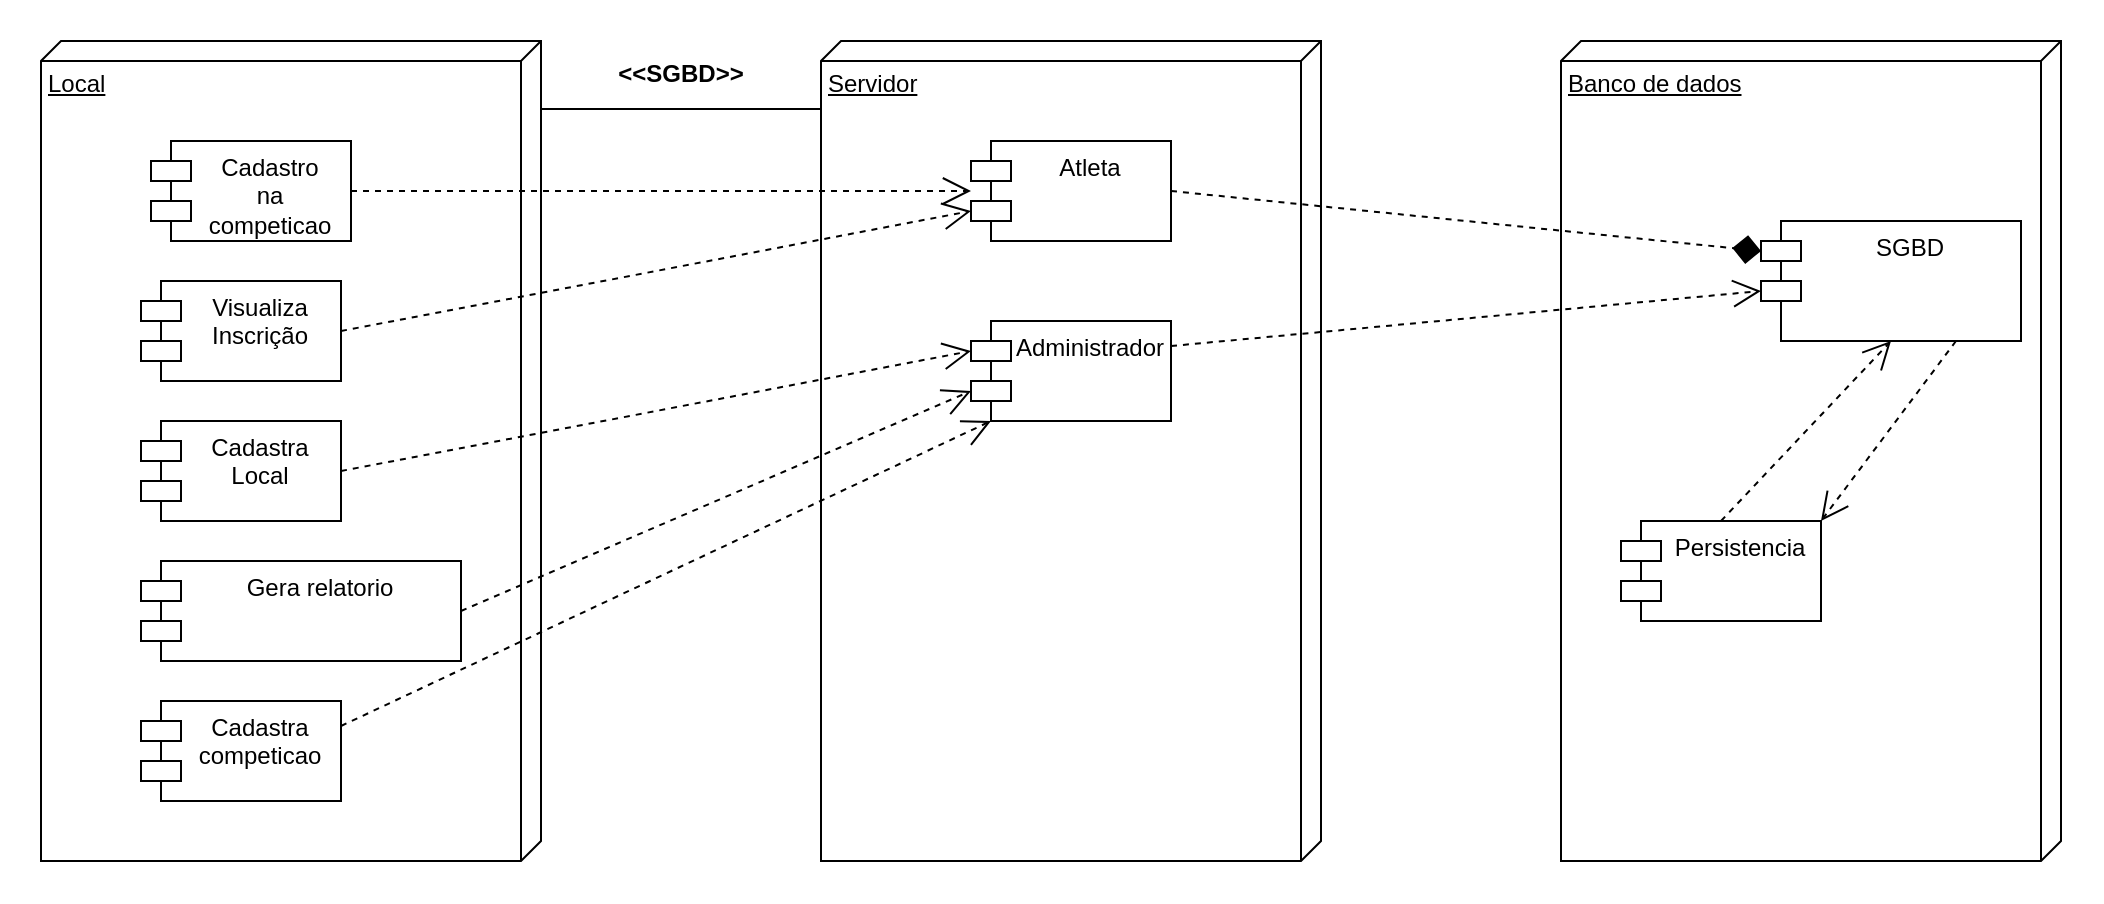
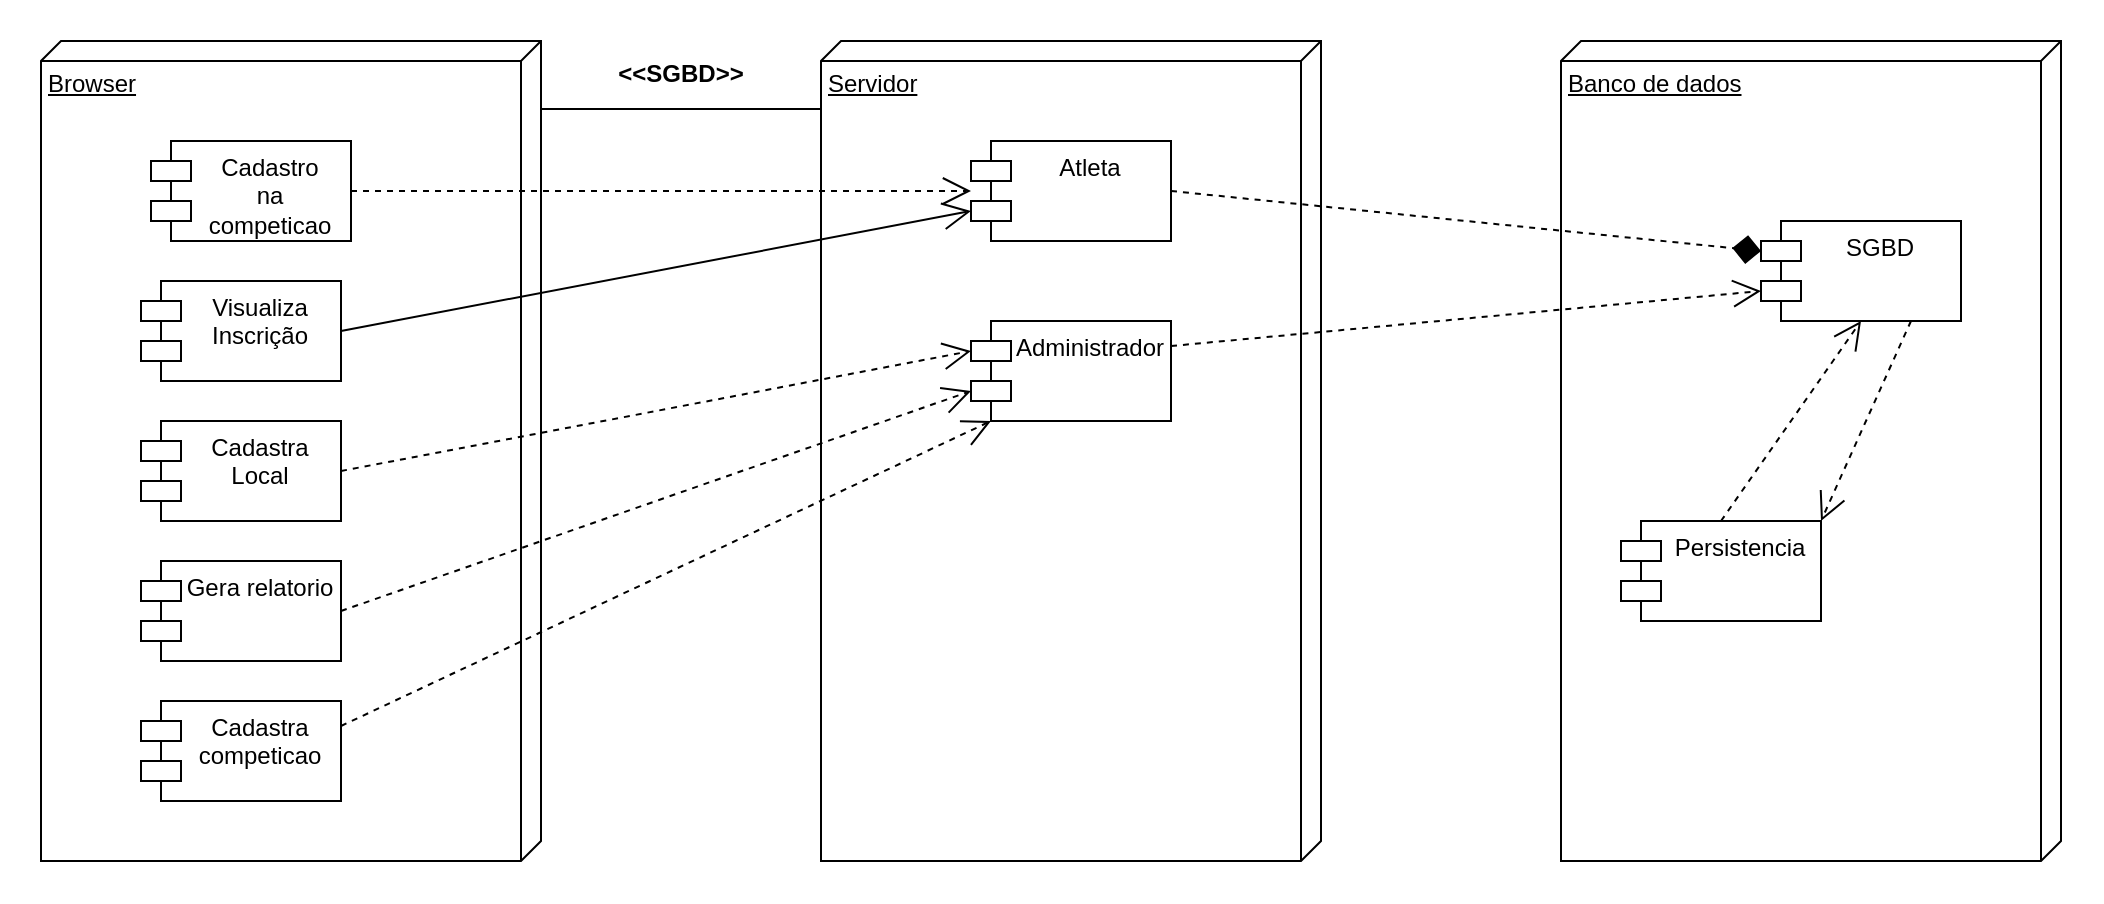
(79, 85) -> (96, 85)
(622, 277) -> (622, 277)
(1891, 281) -> (1861, 271)
(301, 611) -> (241, 611)
